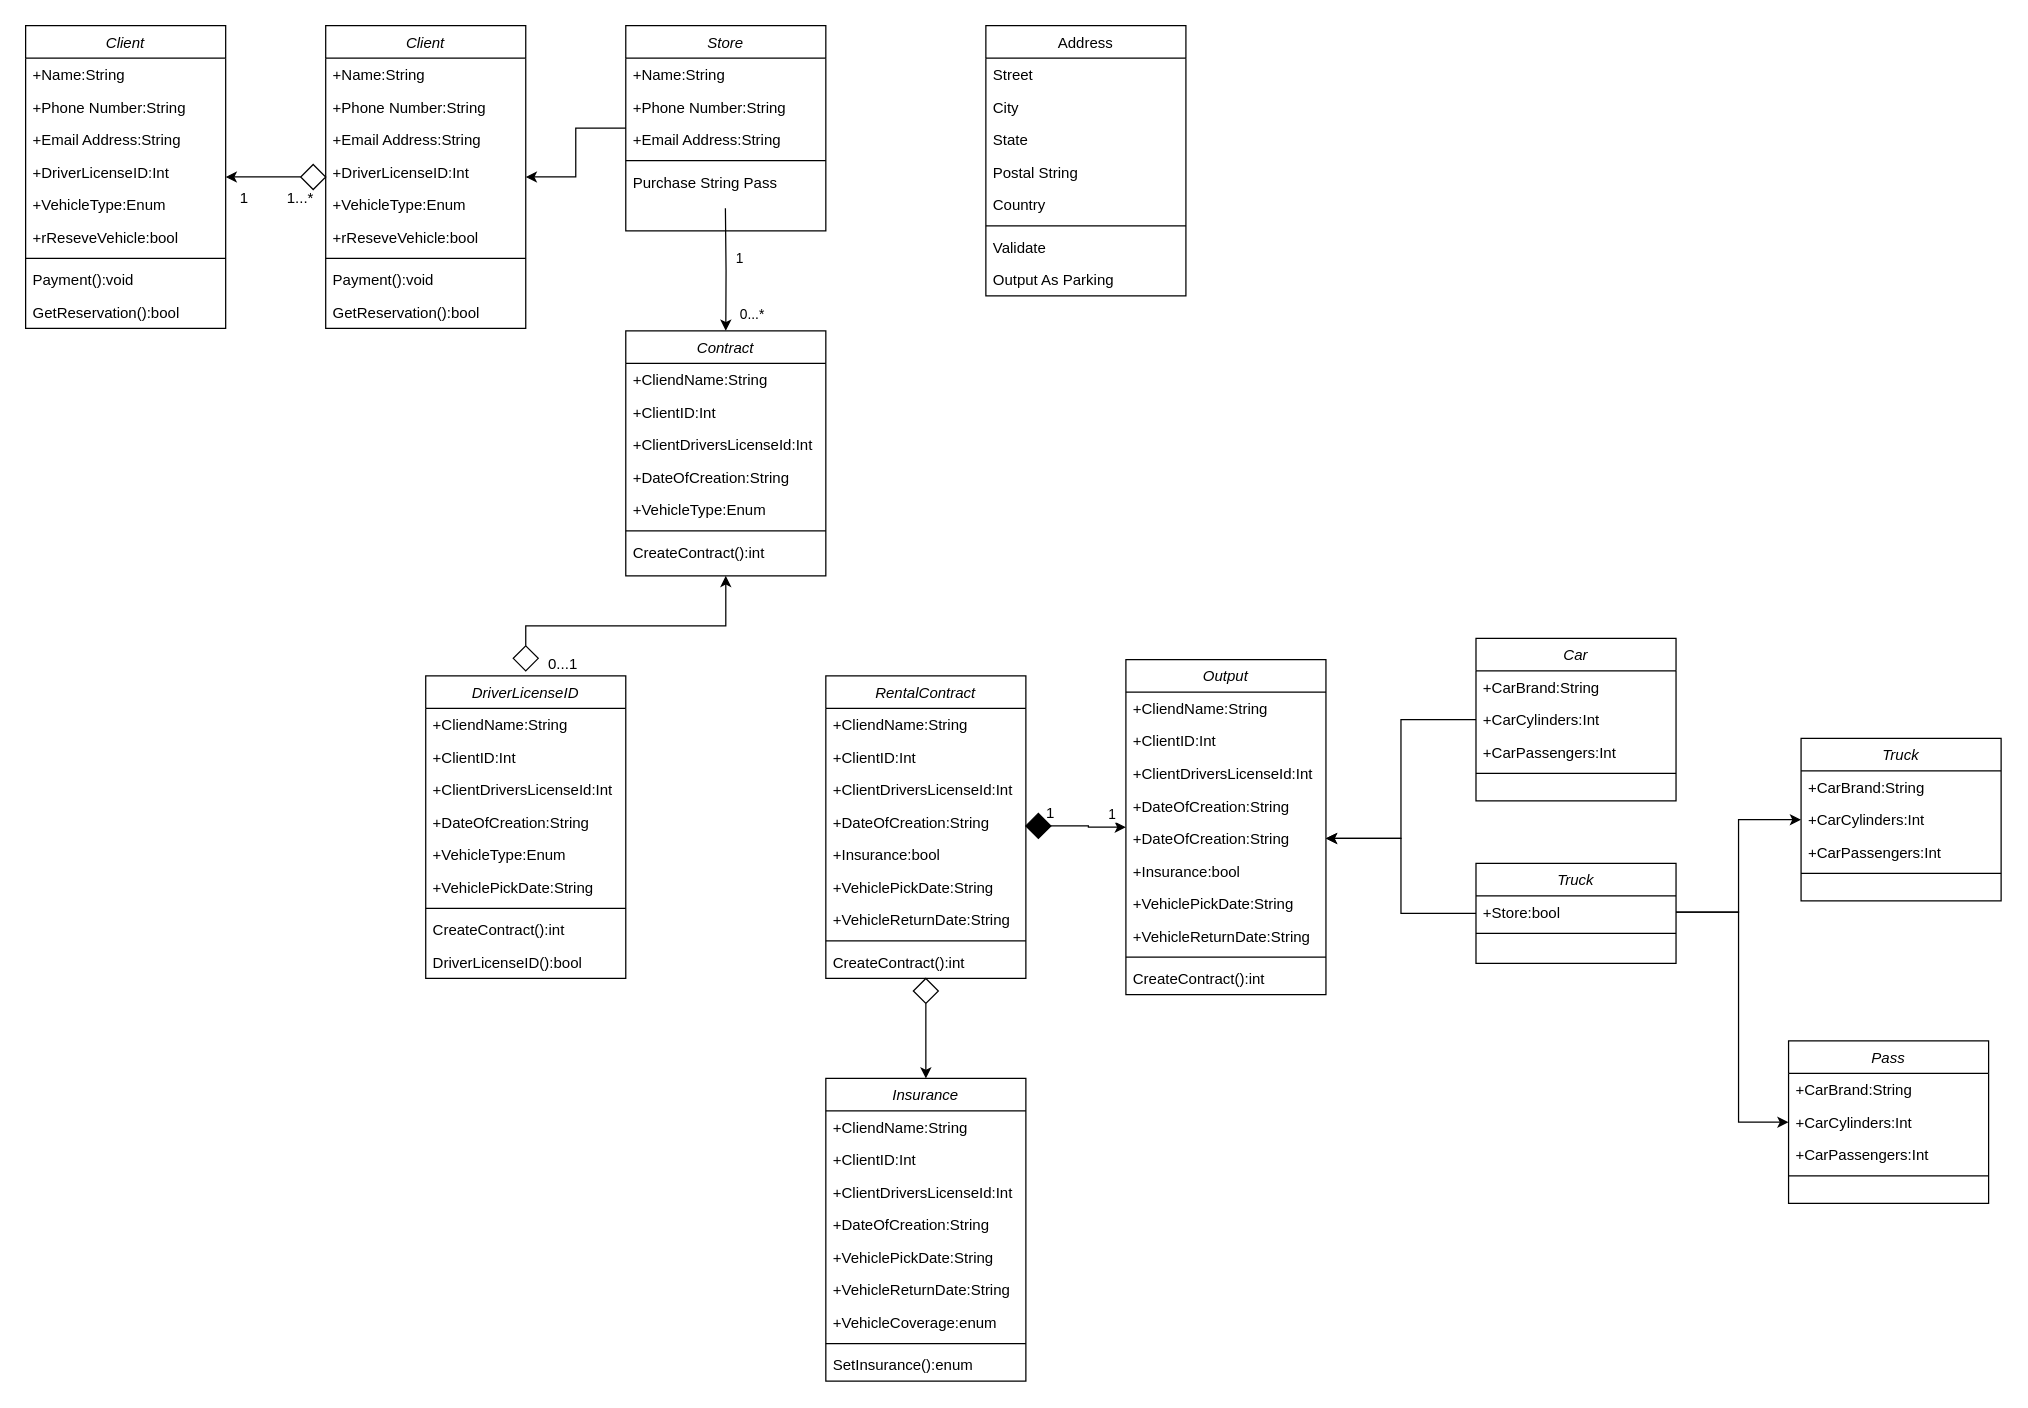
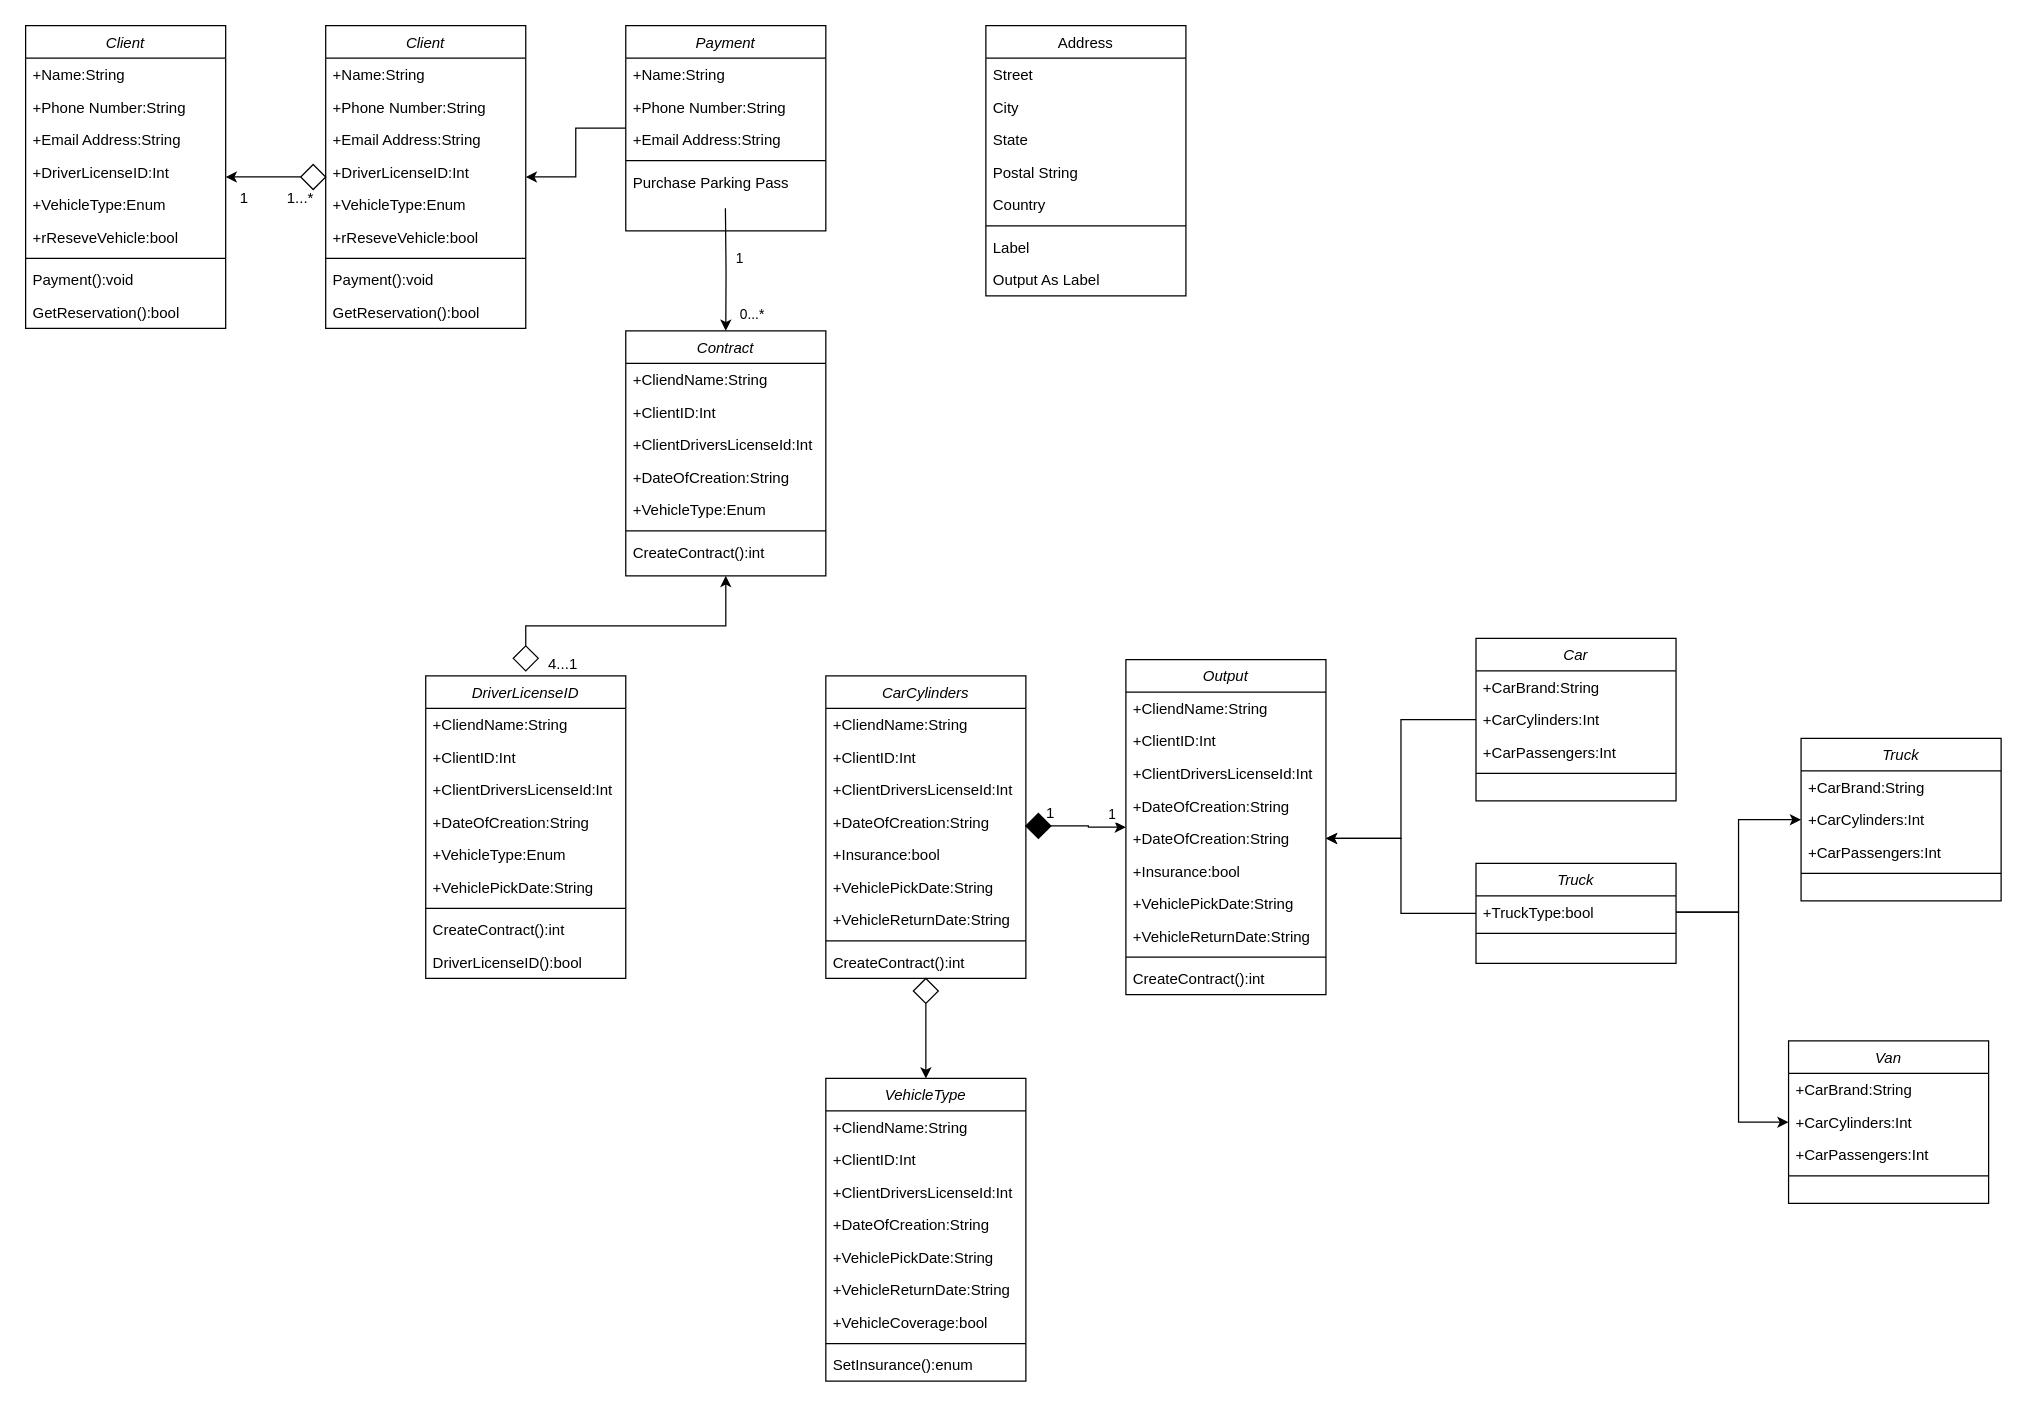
(725, 43) -> (725, 43)
(711, 183) -> (715, 183)
(1022, 248) -> (1012, 248)
(1058, 280) -> (1050, 280)
(563, 664) -> (563, 664)
(925, 693) -> (925, 693)
(1525, 913) -> (1542, 913)
(1888, 1058) -> (1888, 1058)
(925, 1095) -> (925, 1095)
(915, 1323) -> (913, 1323)
